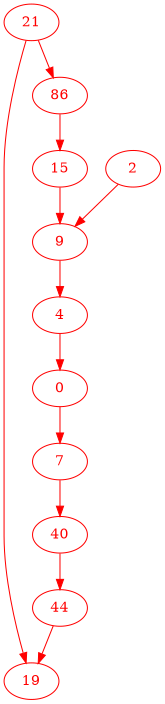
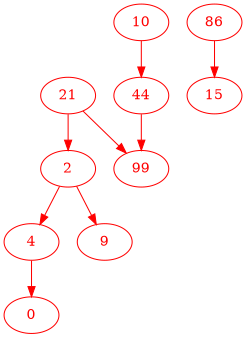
(44, 54) -> (68, 127)
(60, 200) -> none
(60, 274) -> (52, 201)
(60, 462) -> none
(60, 535) -> (141, 22)
(32, 681) -> (141, 169)
